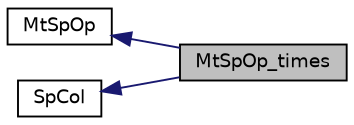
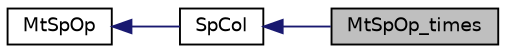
(155, 43) -> (156, 27)
